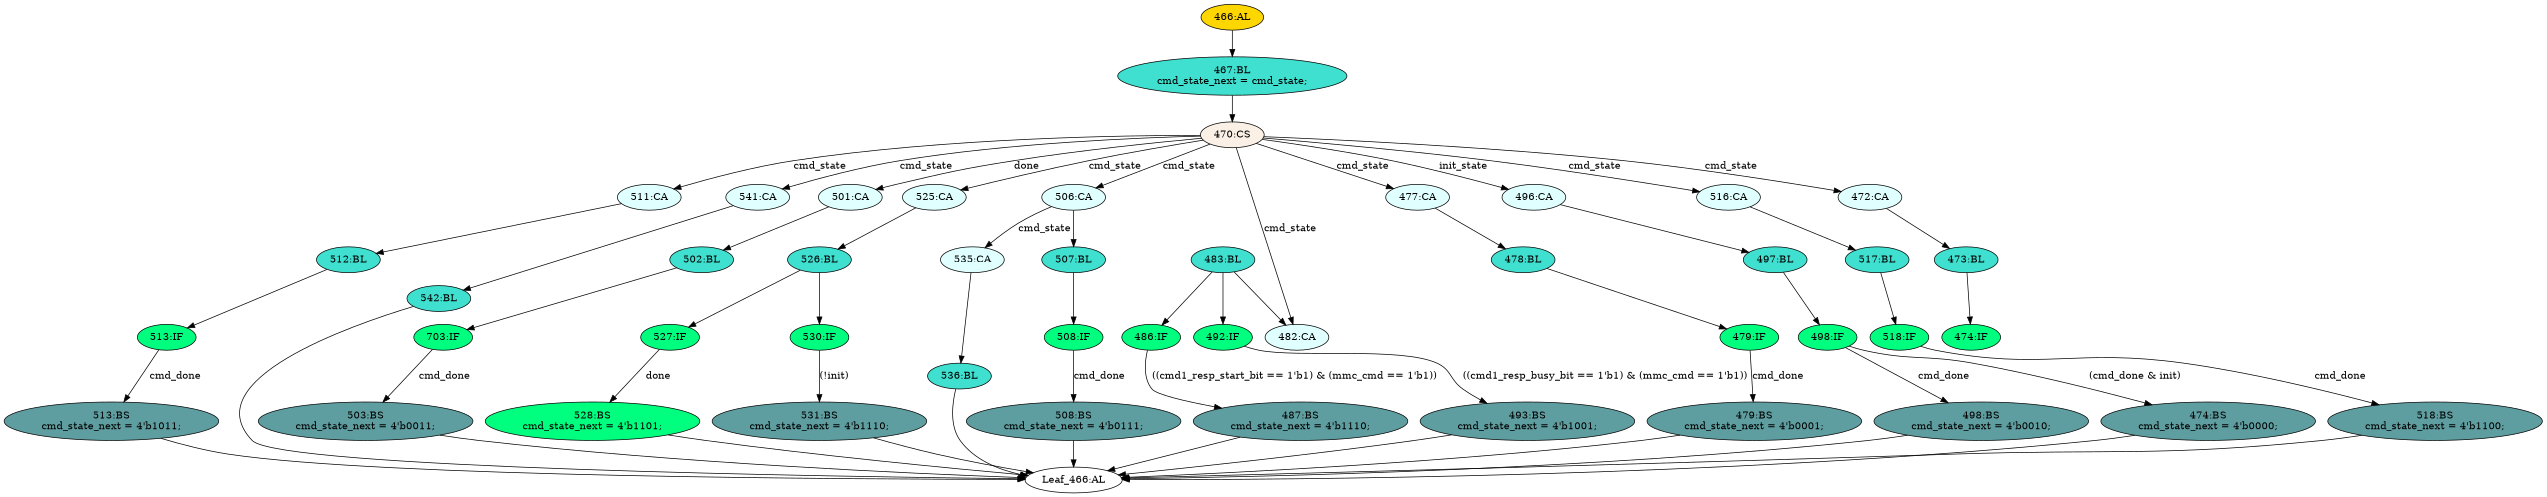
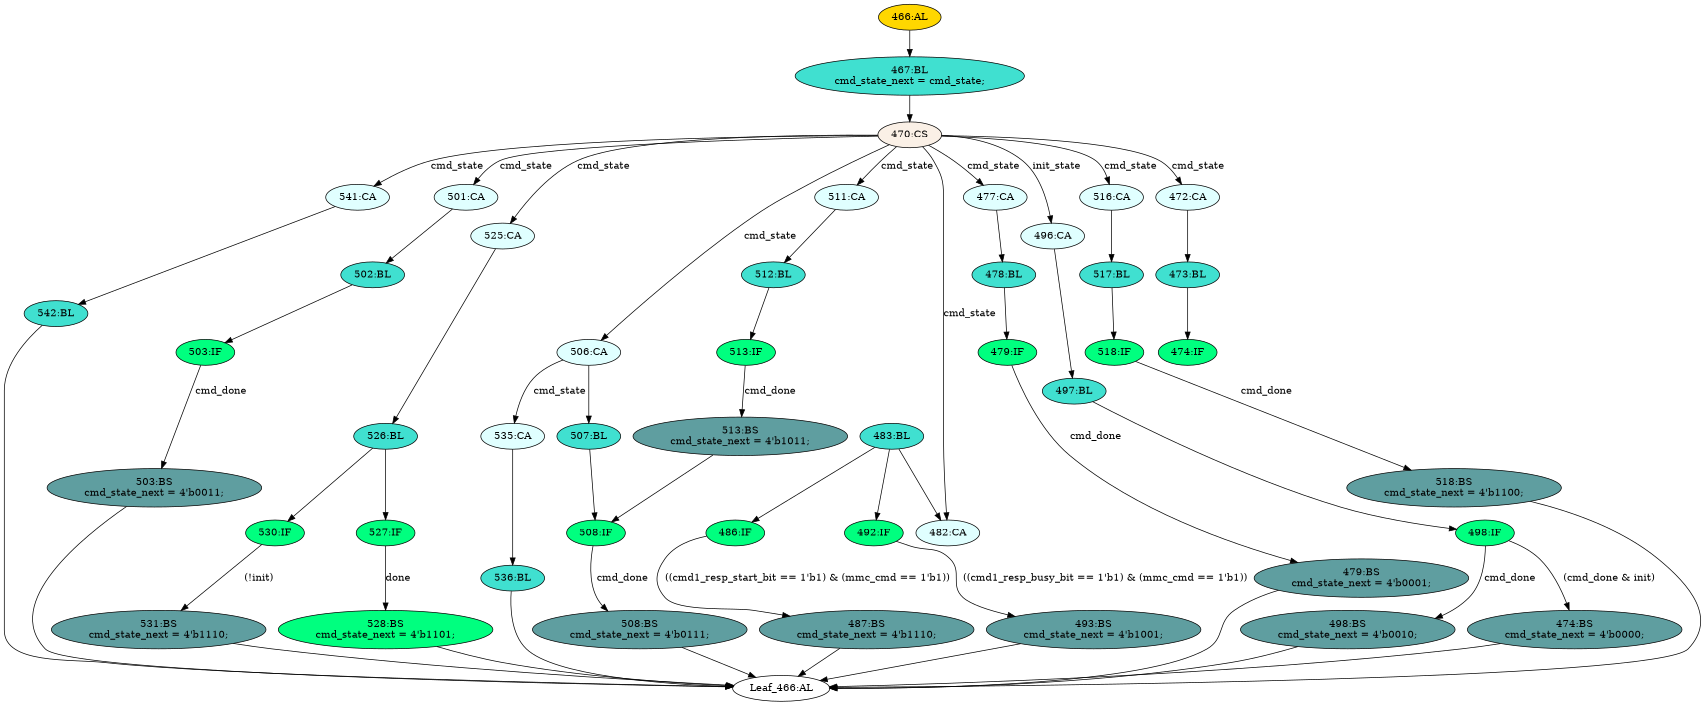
(1027, 166) -> (526, 166)
(443, 337) -> (205, 352)
(588, 475) -> (665, 487)
